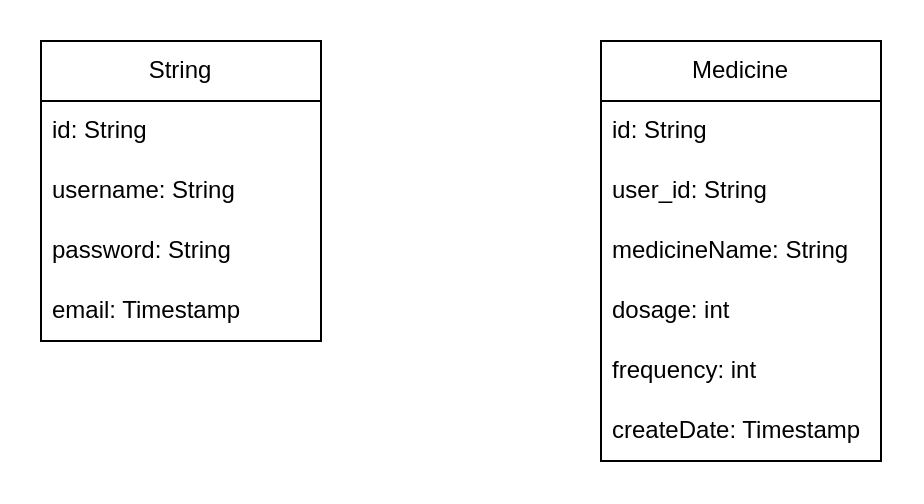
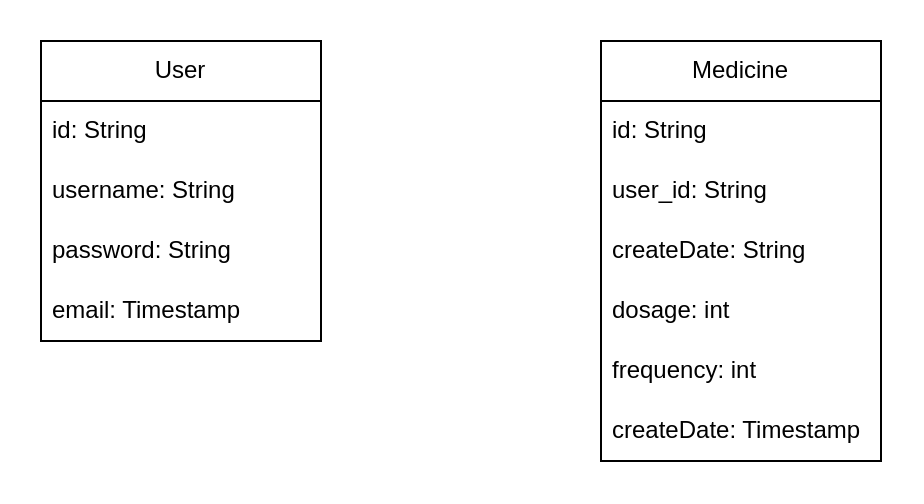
(181, 71) -> (181, 71)
(732, 251) -> (725, 251)
